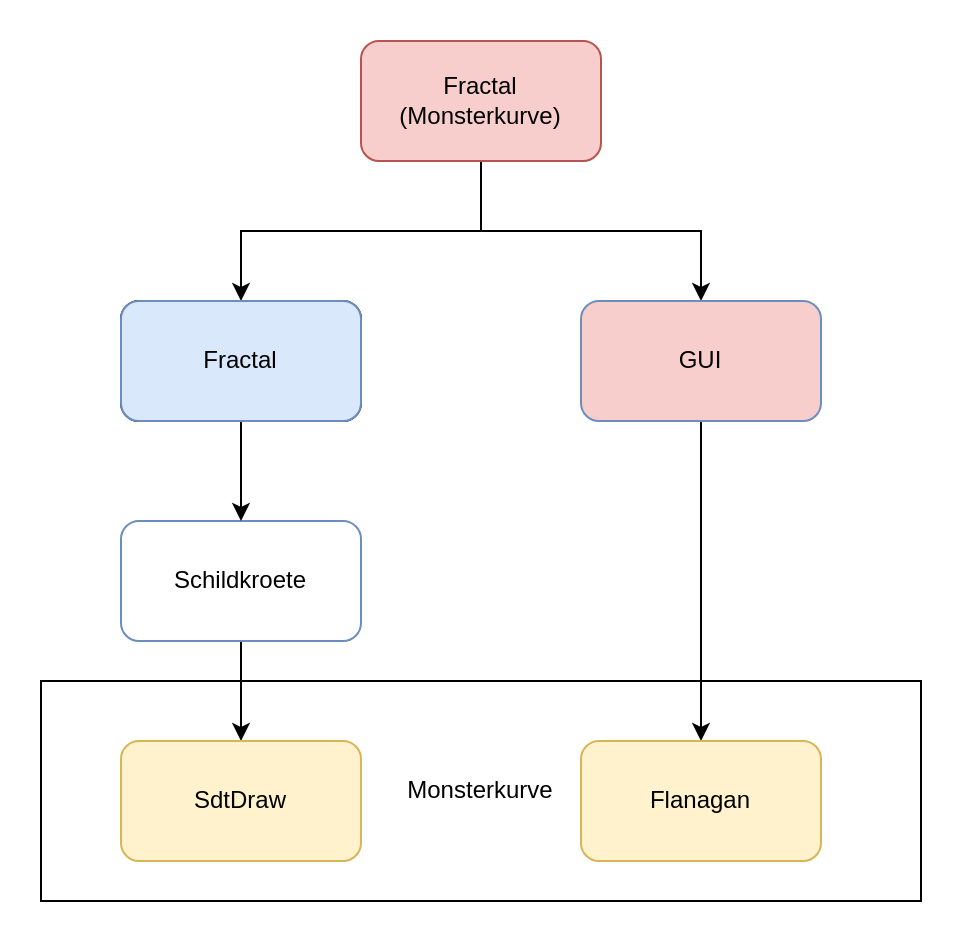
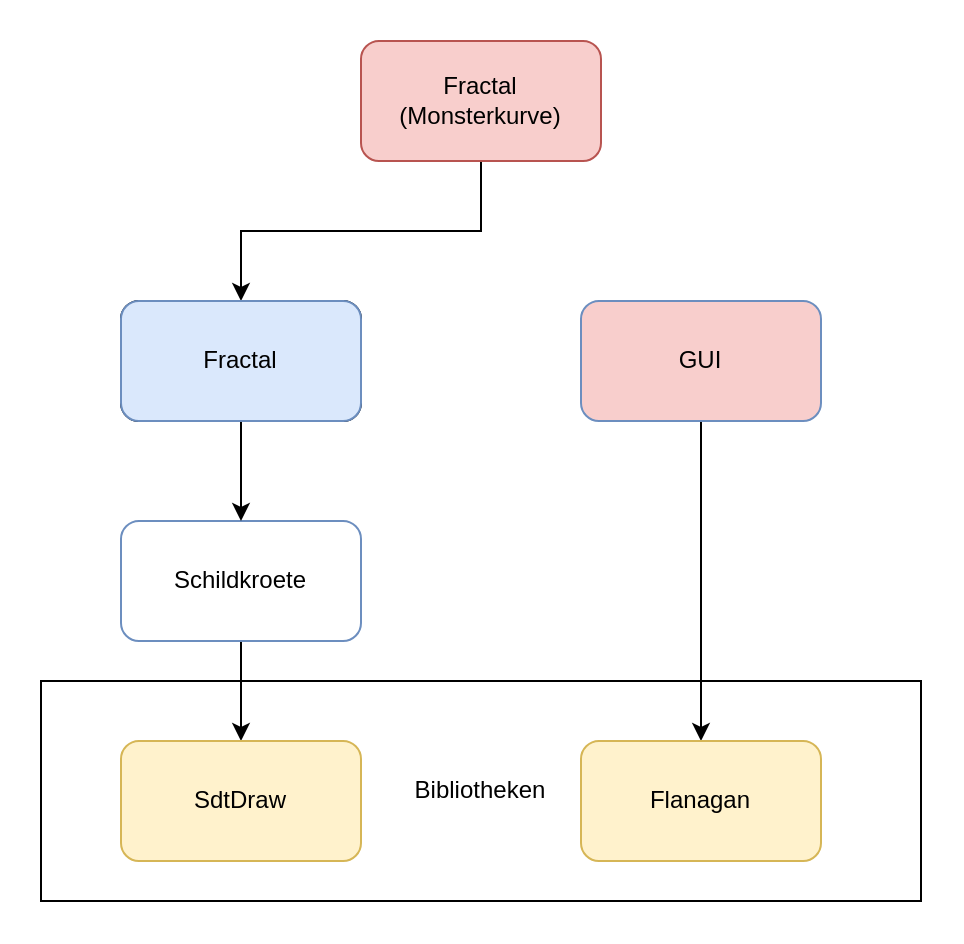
(621, 231) -> none
(481, 791) -> (481, 791)
